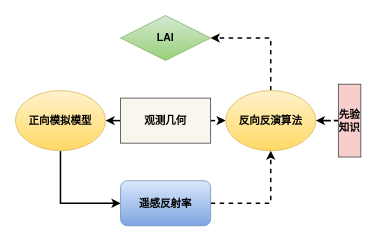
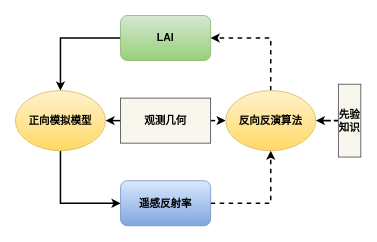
none -> (67, 38)
(165, 38) -> (165, 38)
(349, 120) -> (349, 120)
